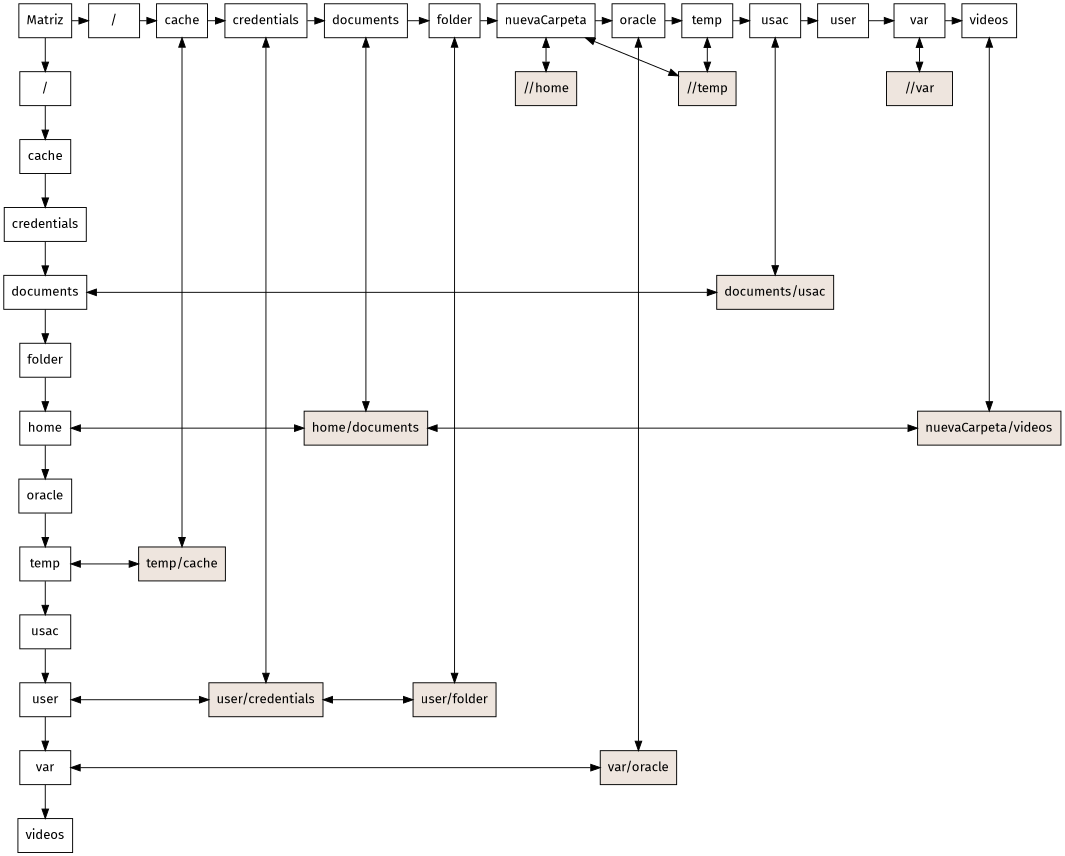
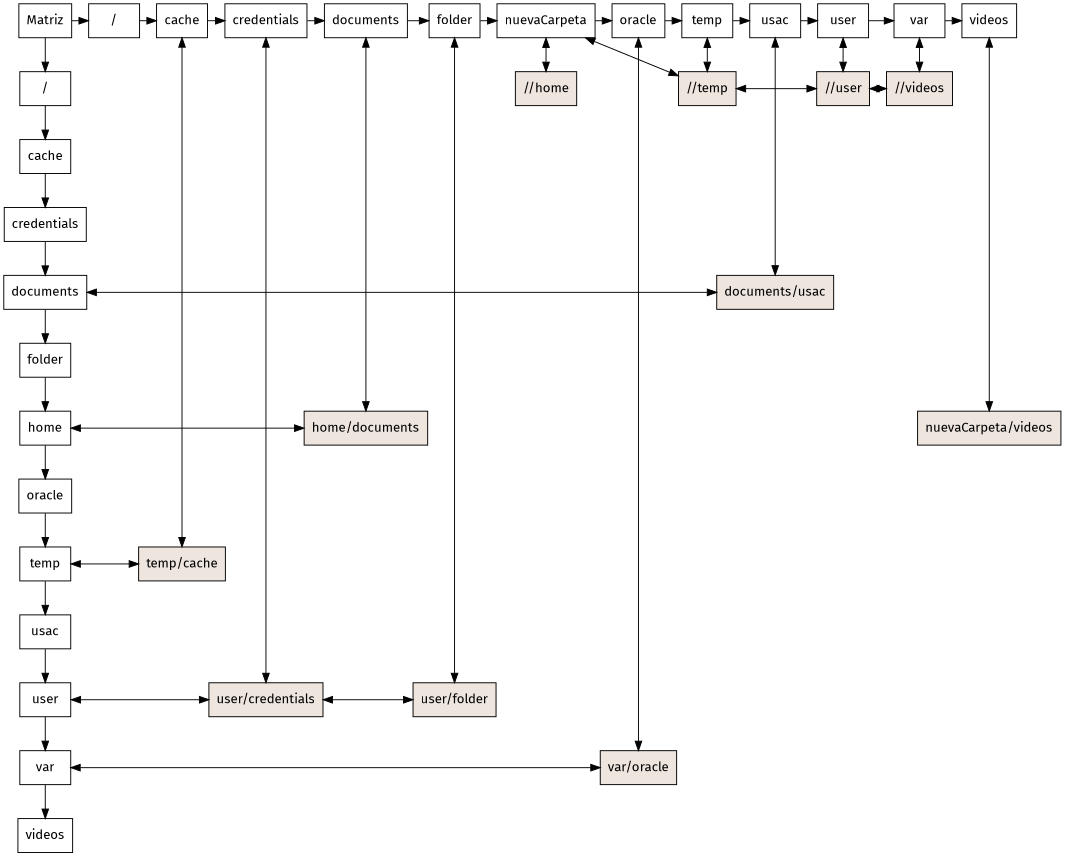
none -> (843, 89)
(919, 89) -> (919, 89)
(672, 428) -> none
